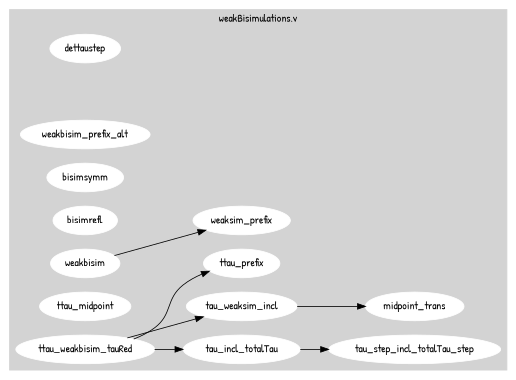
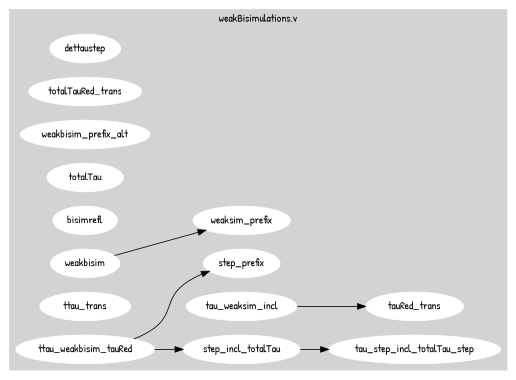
none -> (85, 92)
(85, 177) -> (85, 177)
(242, 263) -> (242, 263)
(85, 306) -> (85, 306)
(415, 306) -> (415, 306)
(161, 328) -> none
(242, 349) -> (242, 349)
